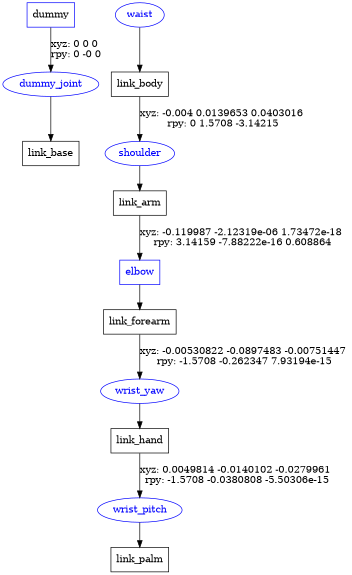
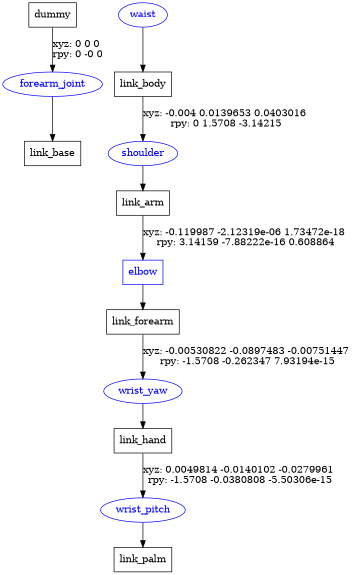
(51, 15) -> (53, 15)
(51, 84) -> (53, 84)
